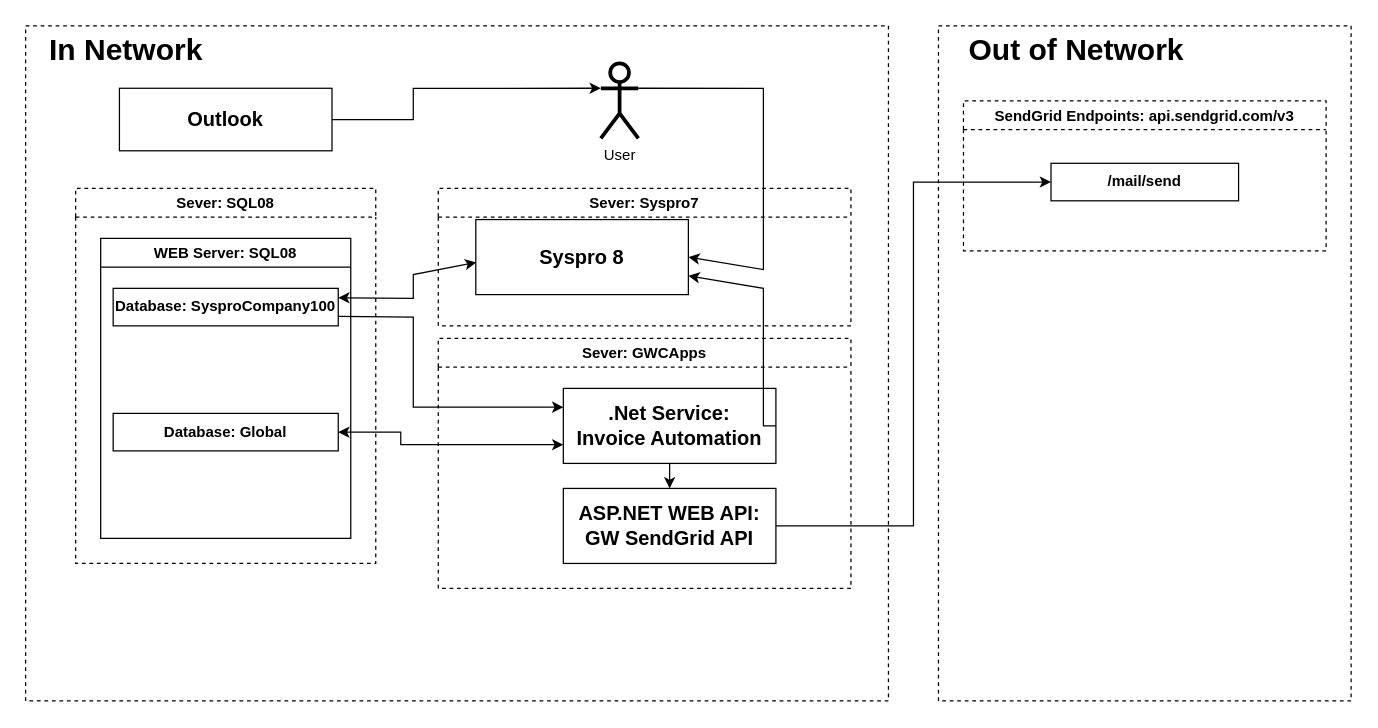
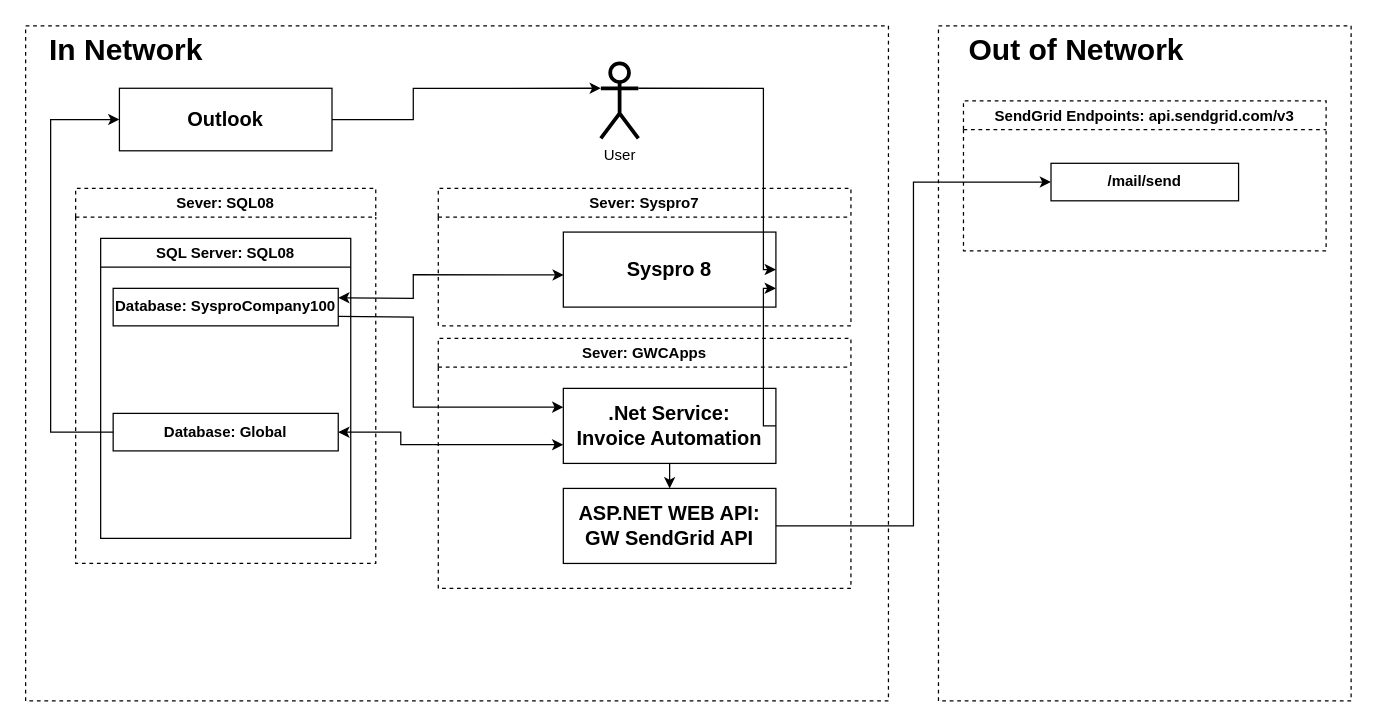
(225, 253) -> (225, 253)
(582, 257) -> (669, 269)
none -> (51, 277)
